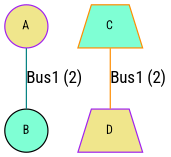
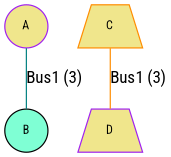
(110, 26) -> (110, 26)
(55, 79) -> (55, 79)
(138, 79) -> (138, 79)
